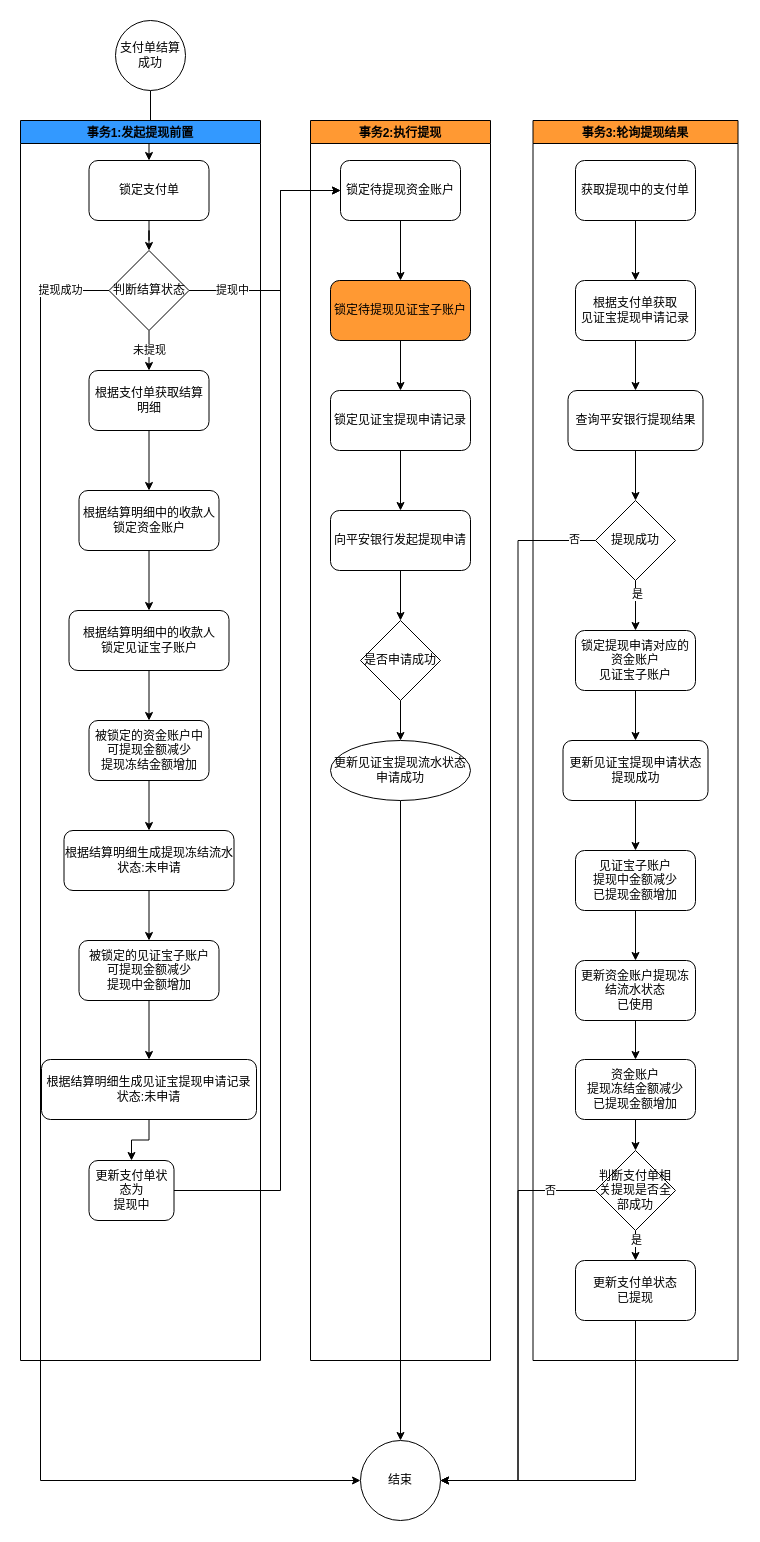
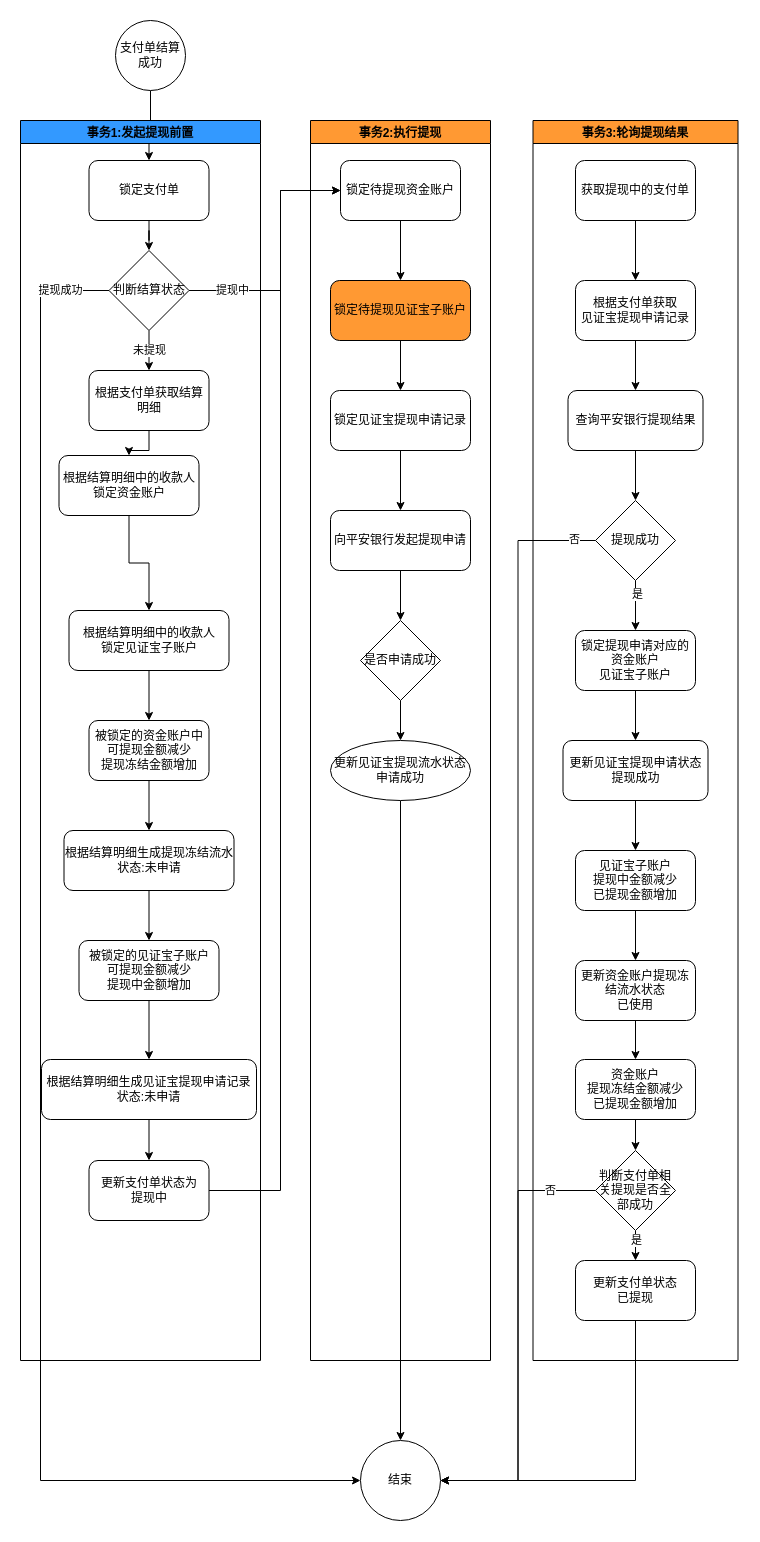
(149, 521) -> (129, 486)
(132, 1191) -> (149, 1191)
